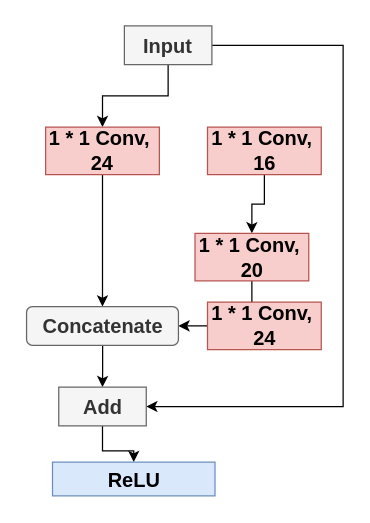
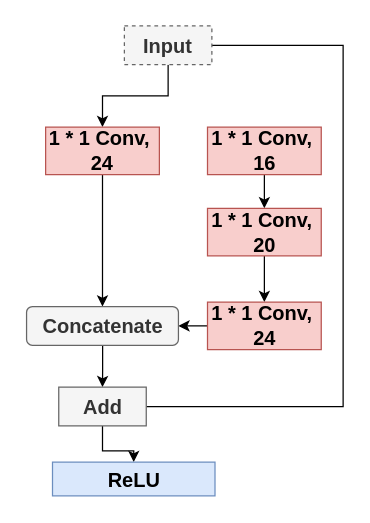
(168, 45) -> (168, 45)
(252, 257) -> (264, 232)
(156, 406) -> (152, 406)
